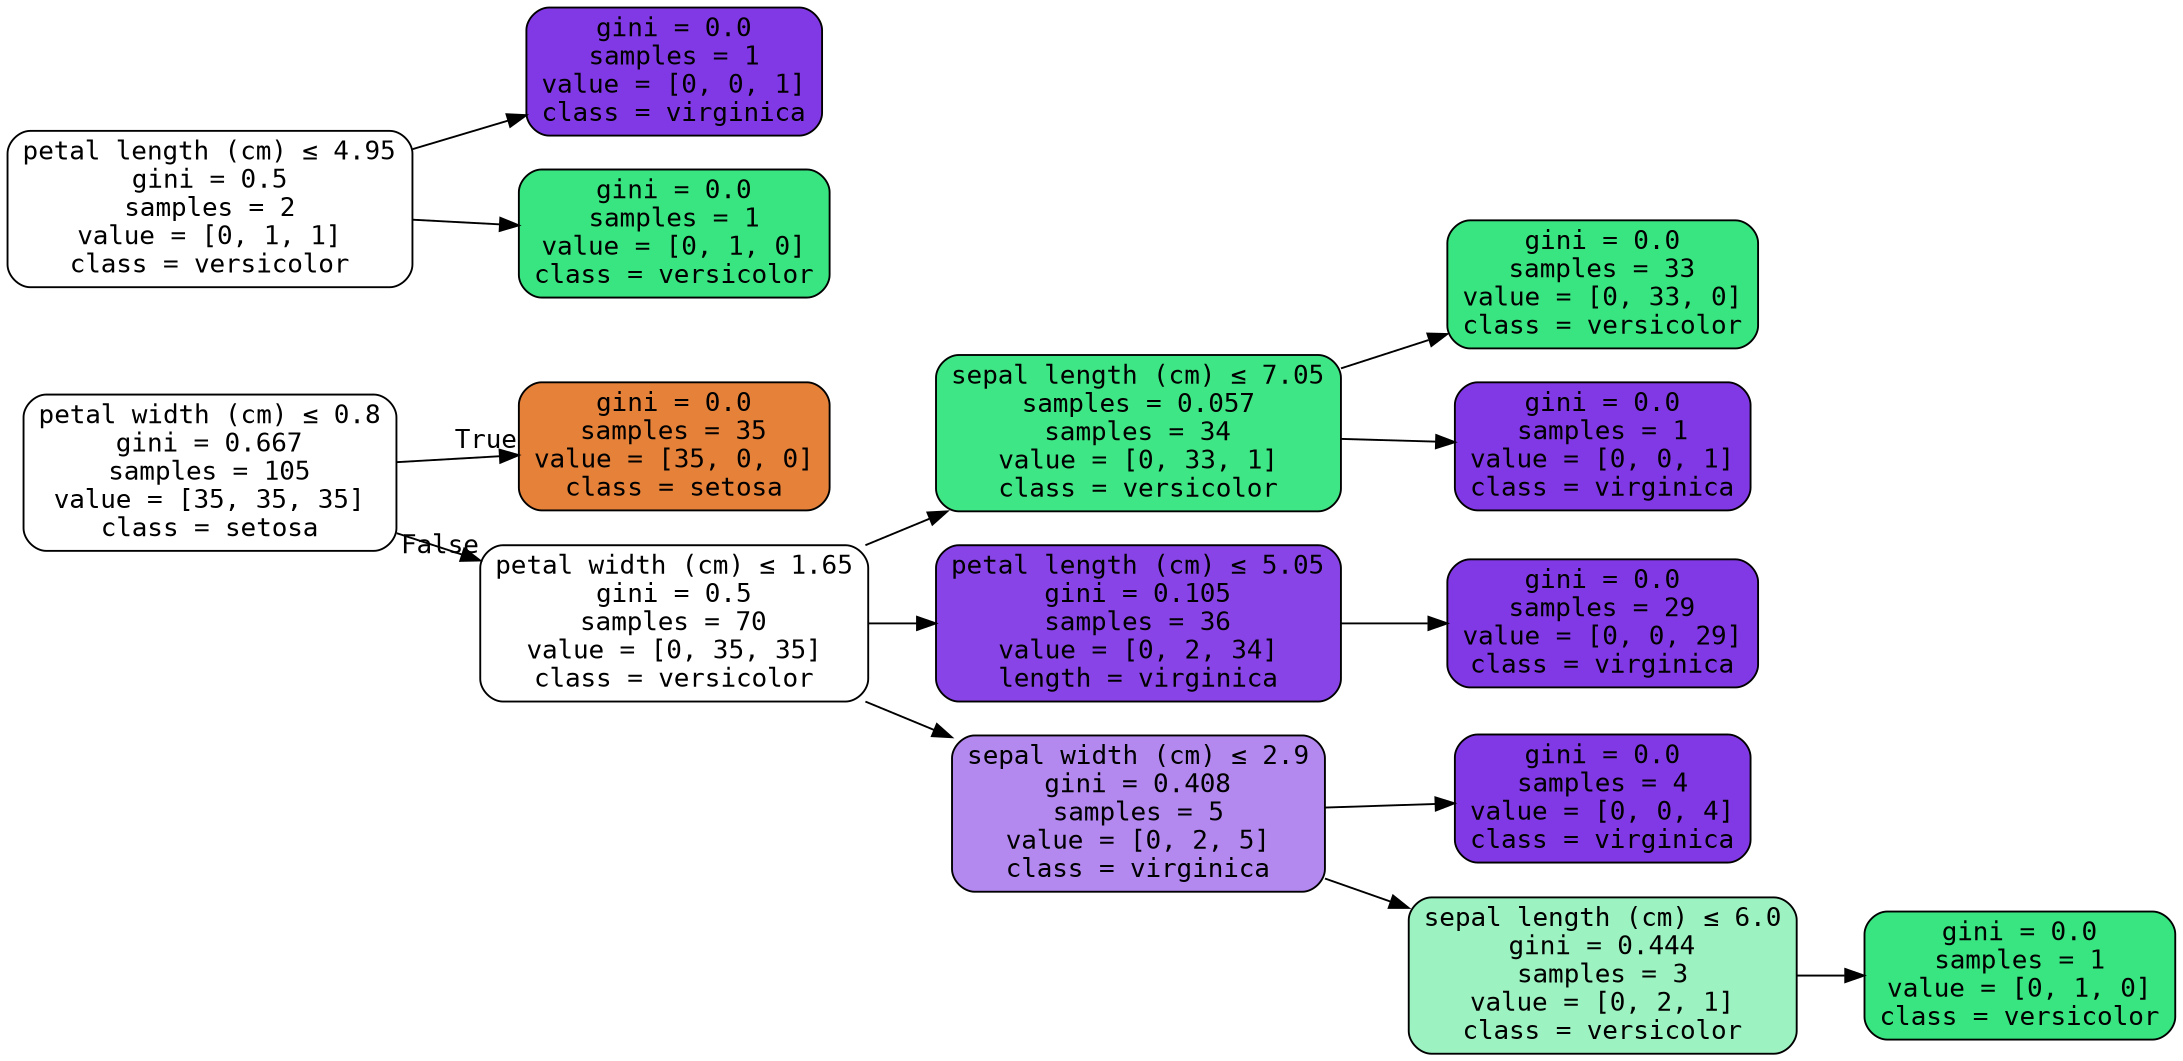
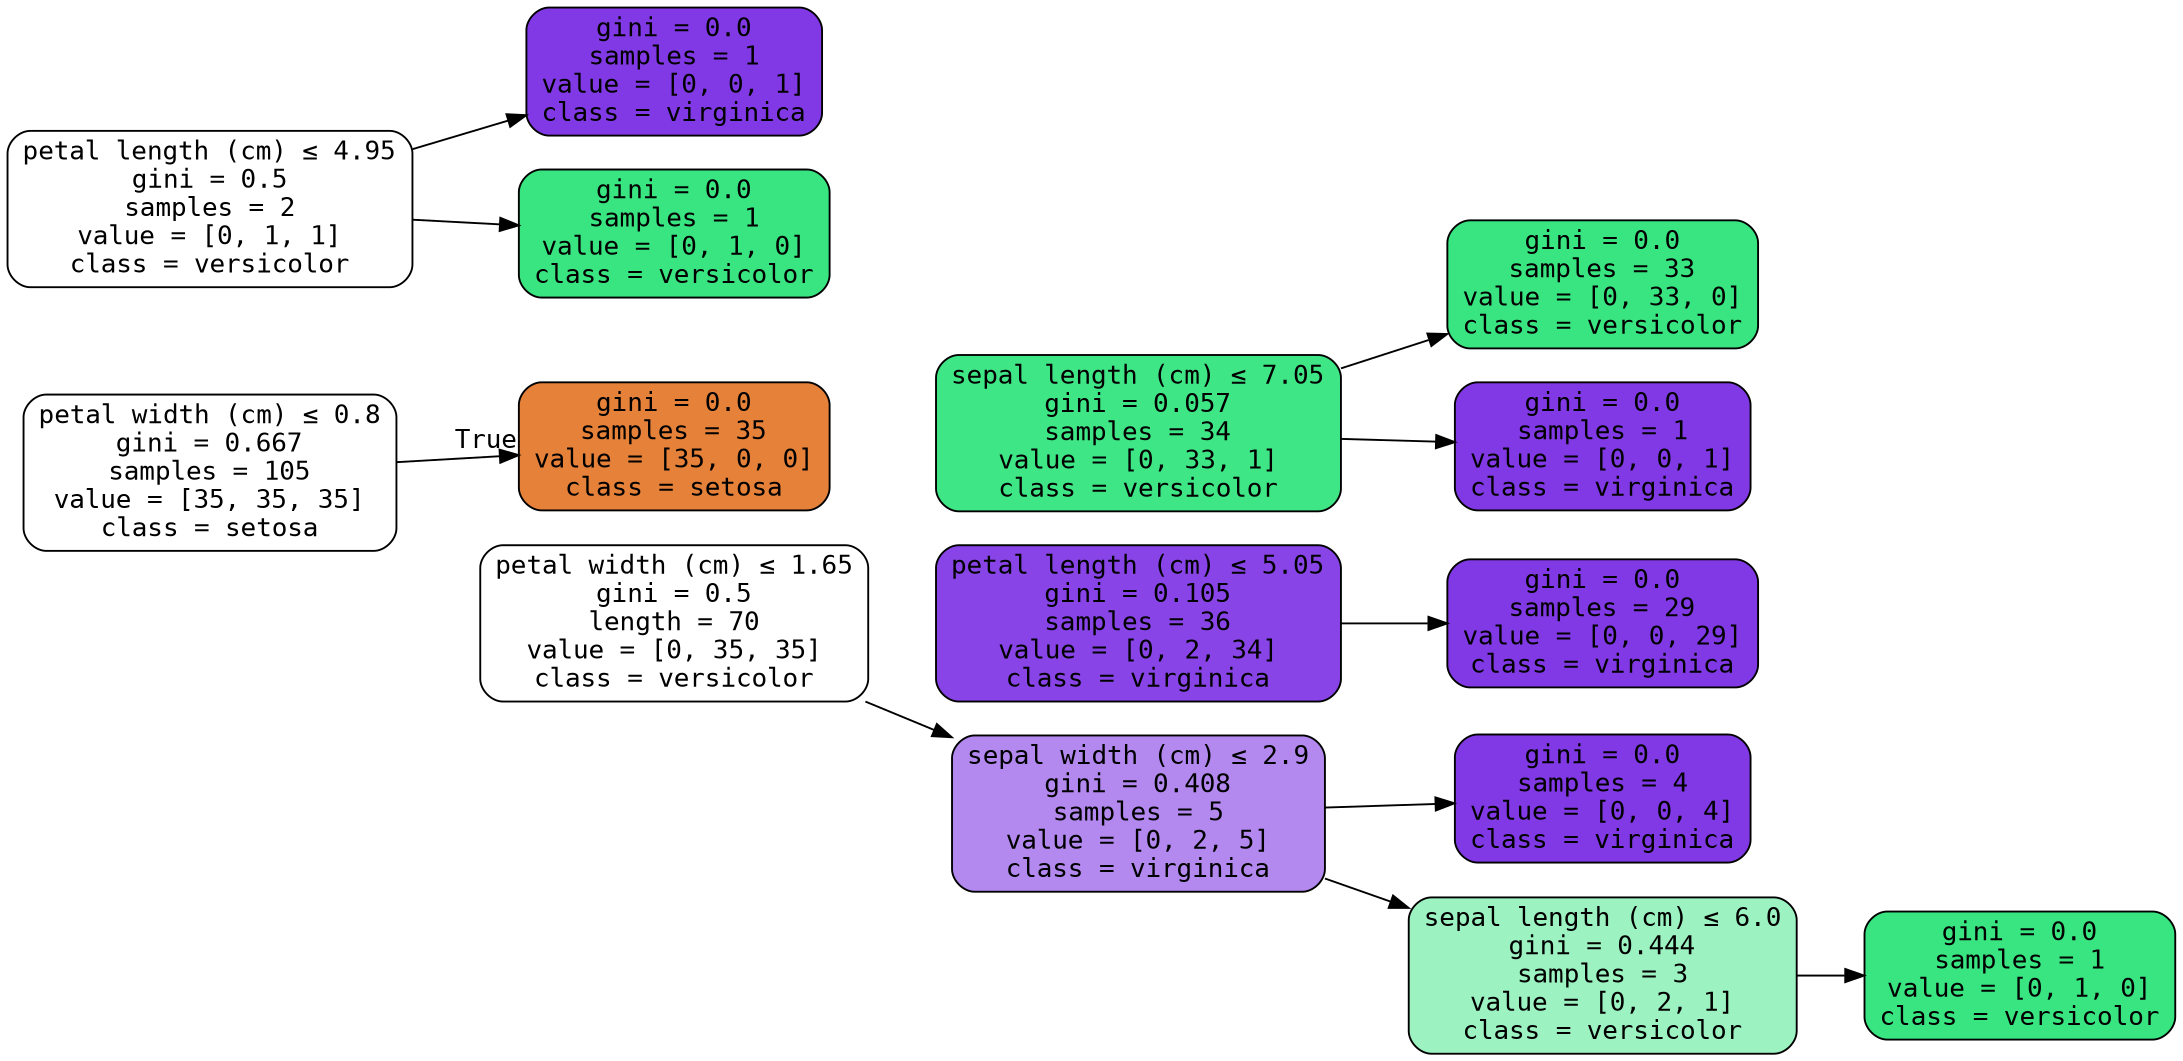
(1138, 404) -> (1138, 404)
(897, 532) -> none
(429, 544) -> none
(674, 622) -> (674, 622)
(893, 623) -> none
(1138, 679) -> (1138, 679)
